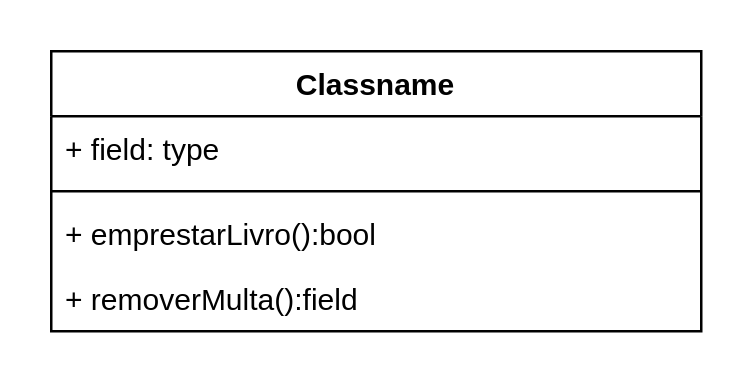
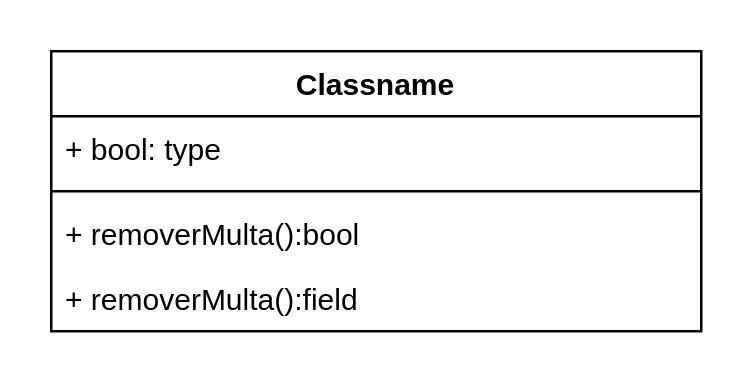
(156, 152) -> (151, 152)
(244, 237) -> (227, 237)
